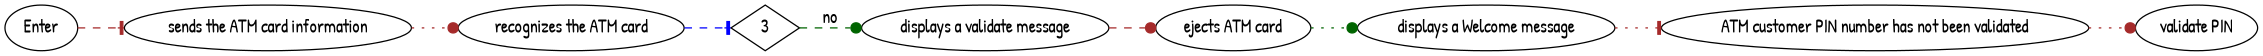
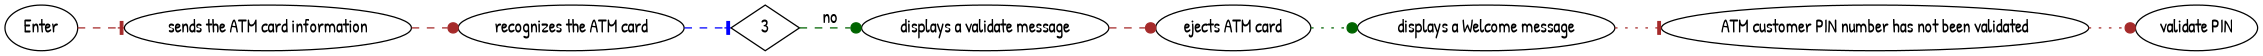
(430, 28) -> (430, 28)
